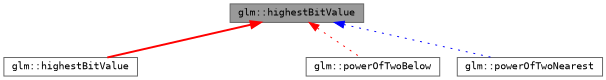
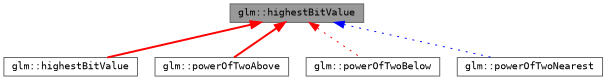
none -> (222, 67)
